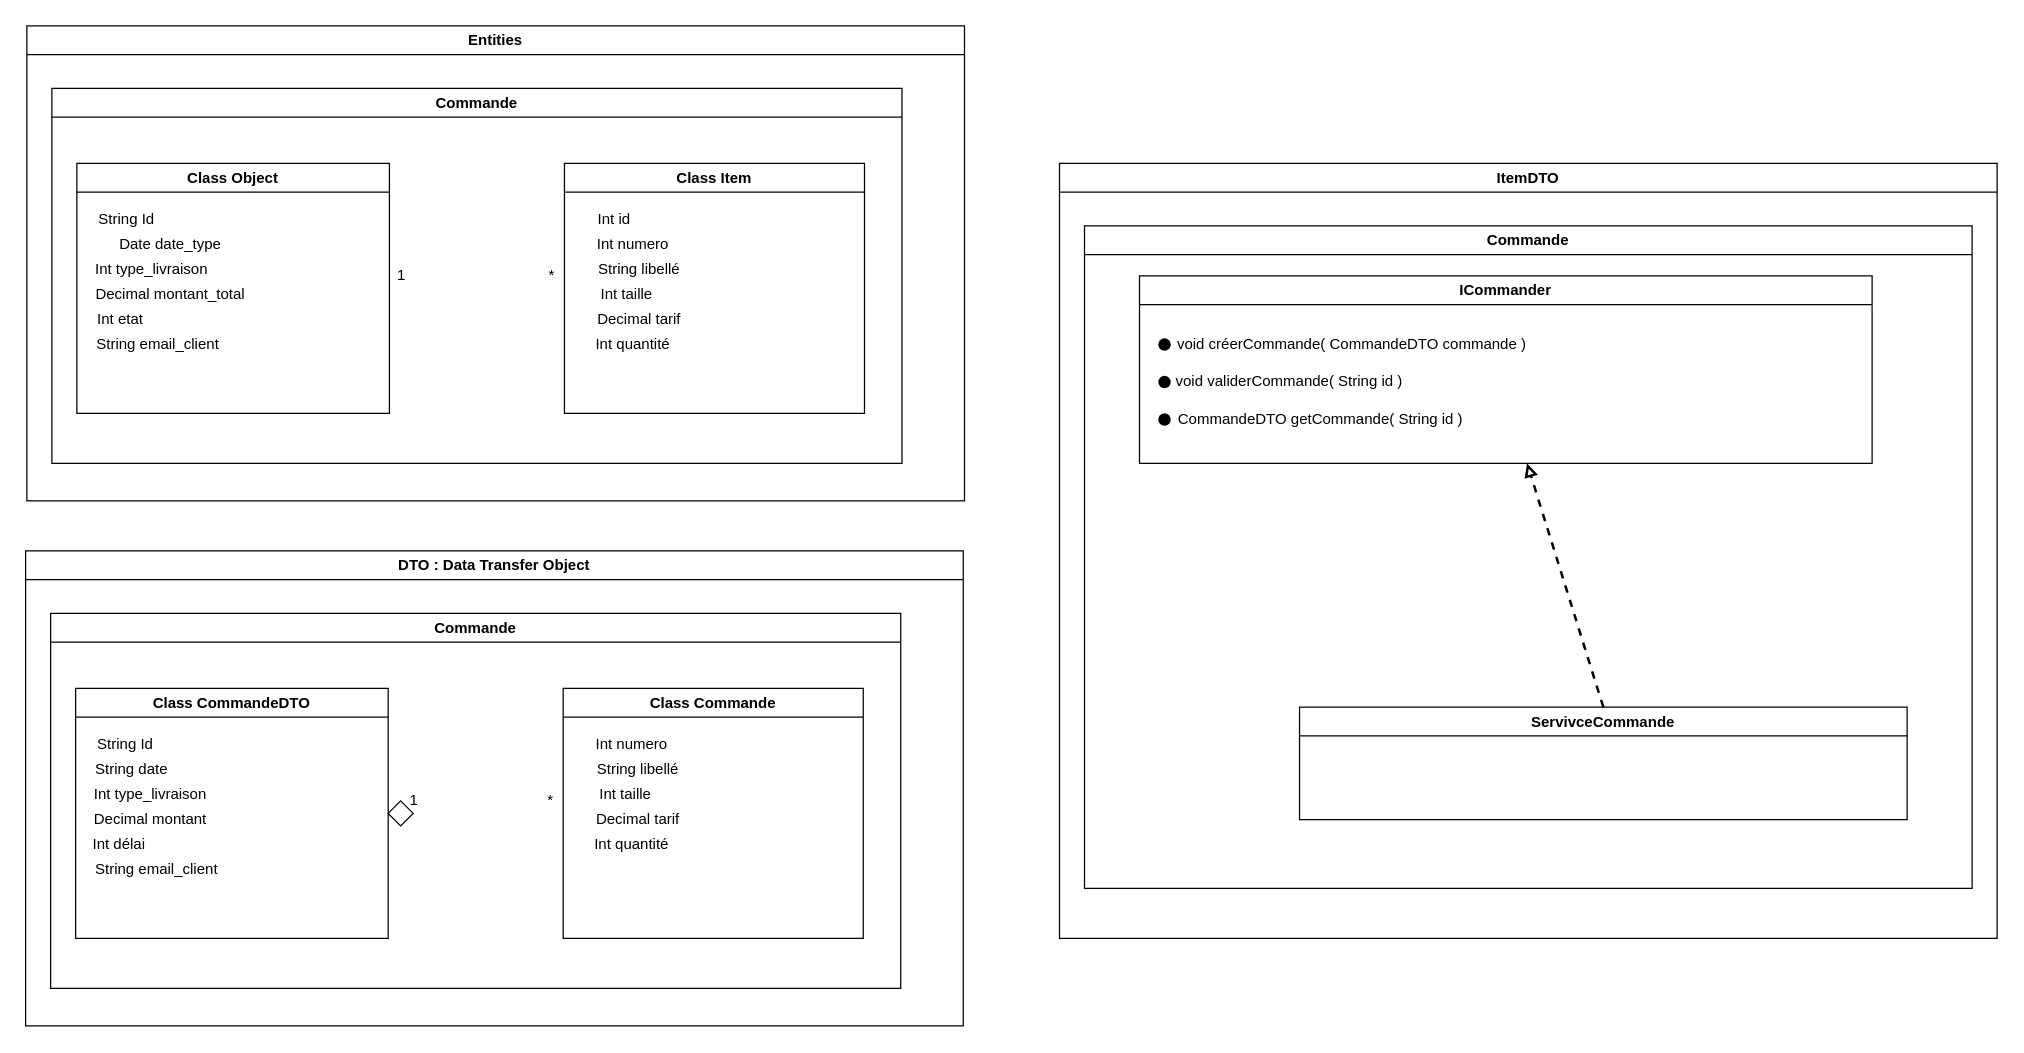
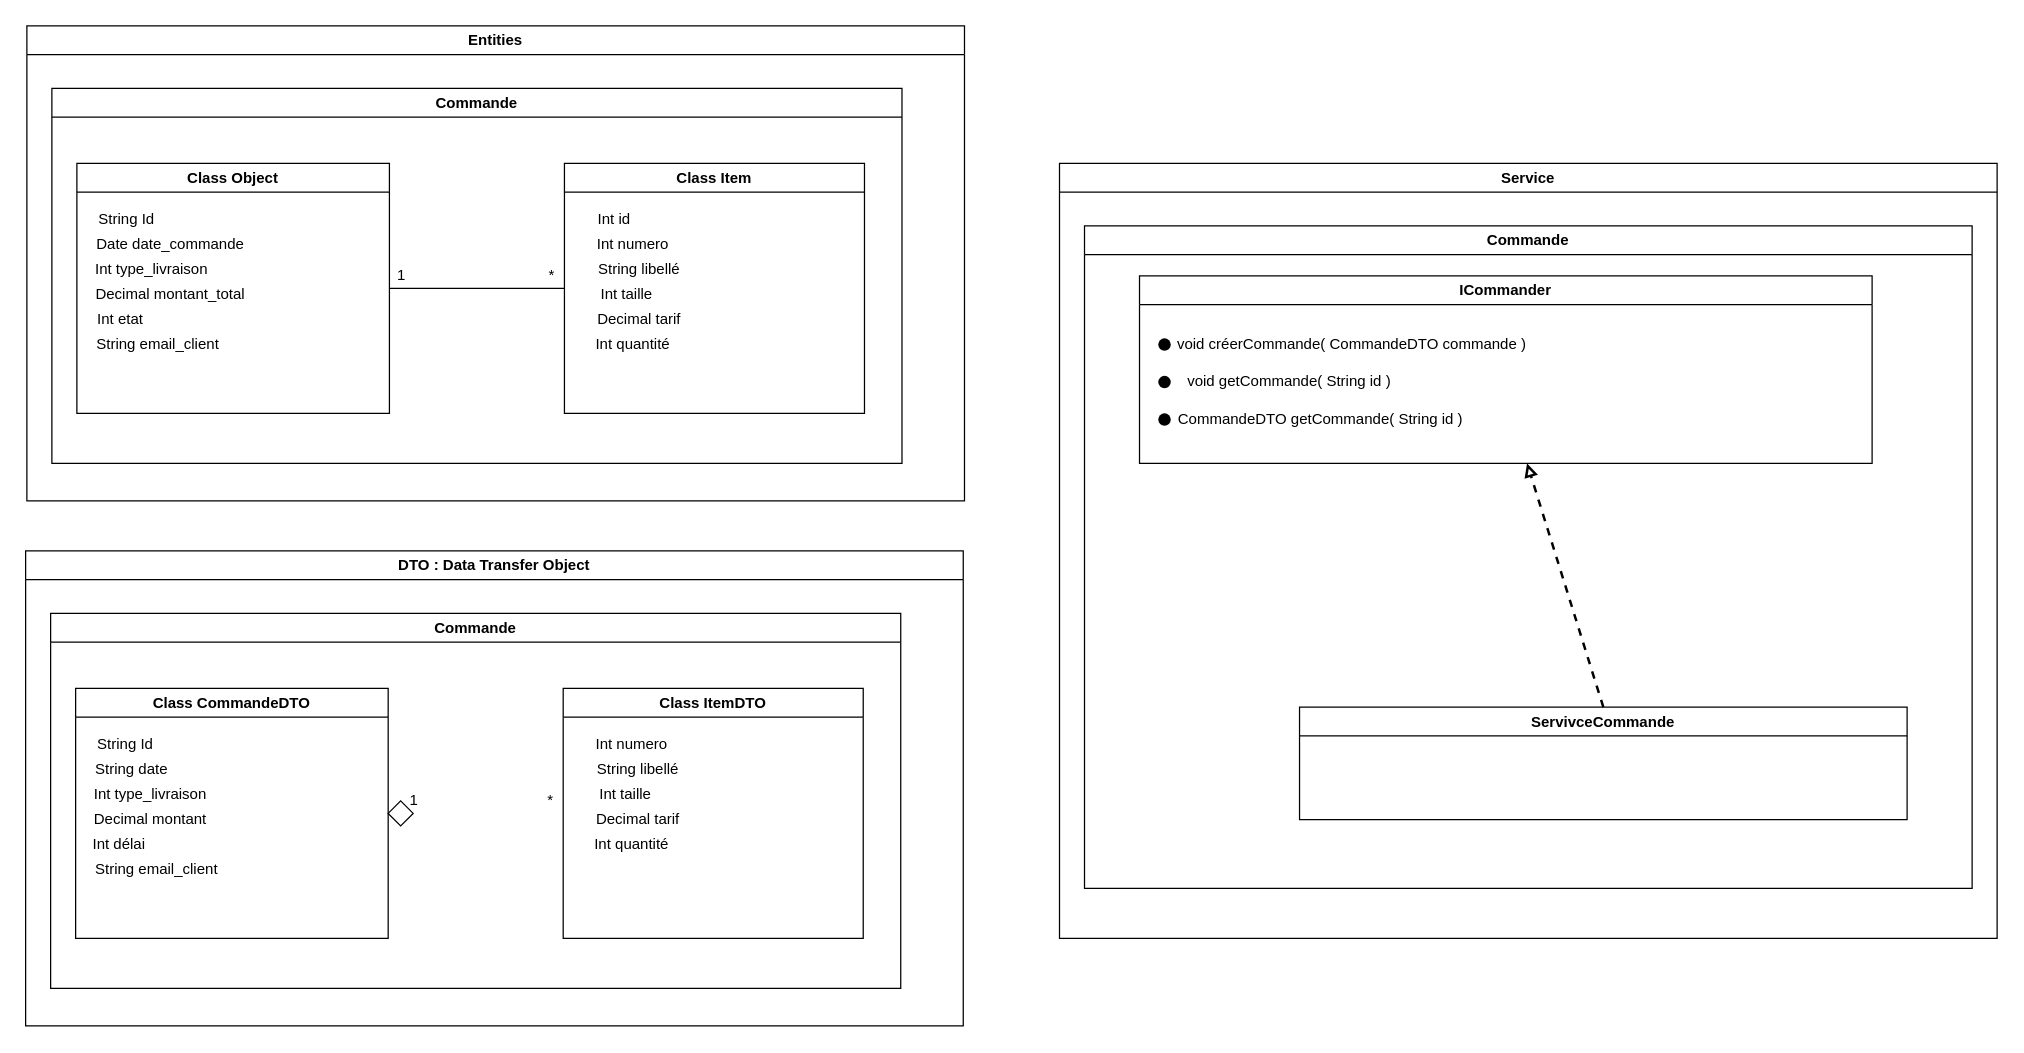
(1528, 178) -> (1528, 178)
(171, 244) -> (171, 244)
none -> (476, 288)
(1289, 382) -> (1289, 382)
(713, 703) -> (713, 703)
